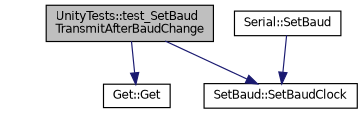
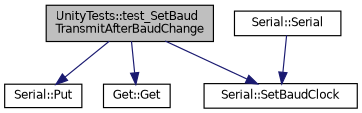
(288, 23) -> (288, 23)
none -> (43, 96)
(281, 96) -> (281, 96)
